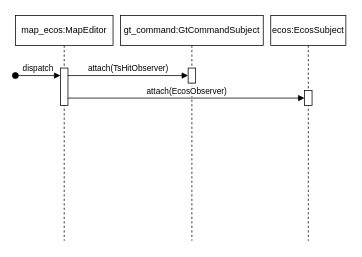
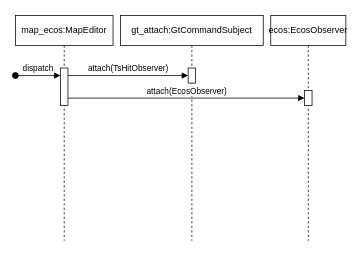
(192, 30) -> (192, 30)
(308, 30) -> (308, 30)
